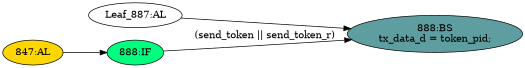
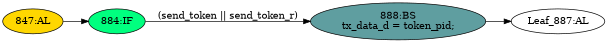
(262, 23) -> (495, 21)
(135, 53) -> (117, 21)
